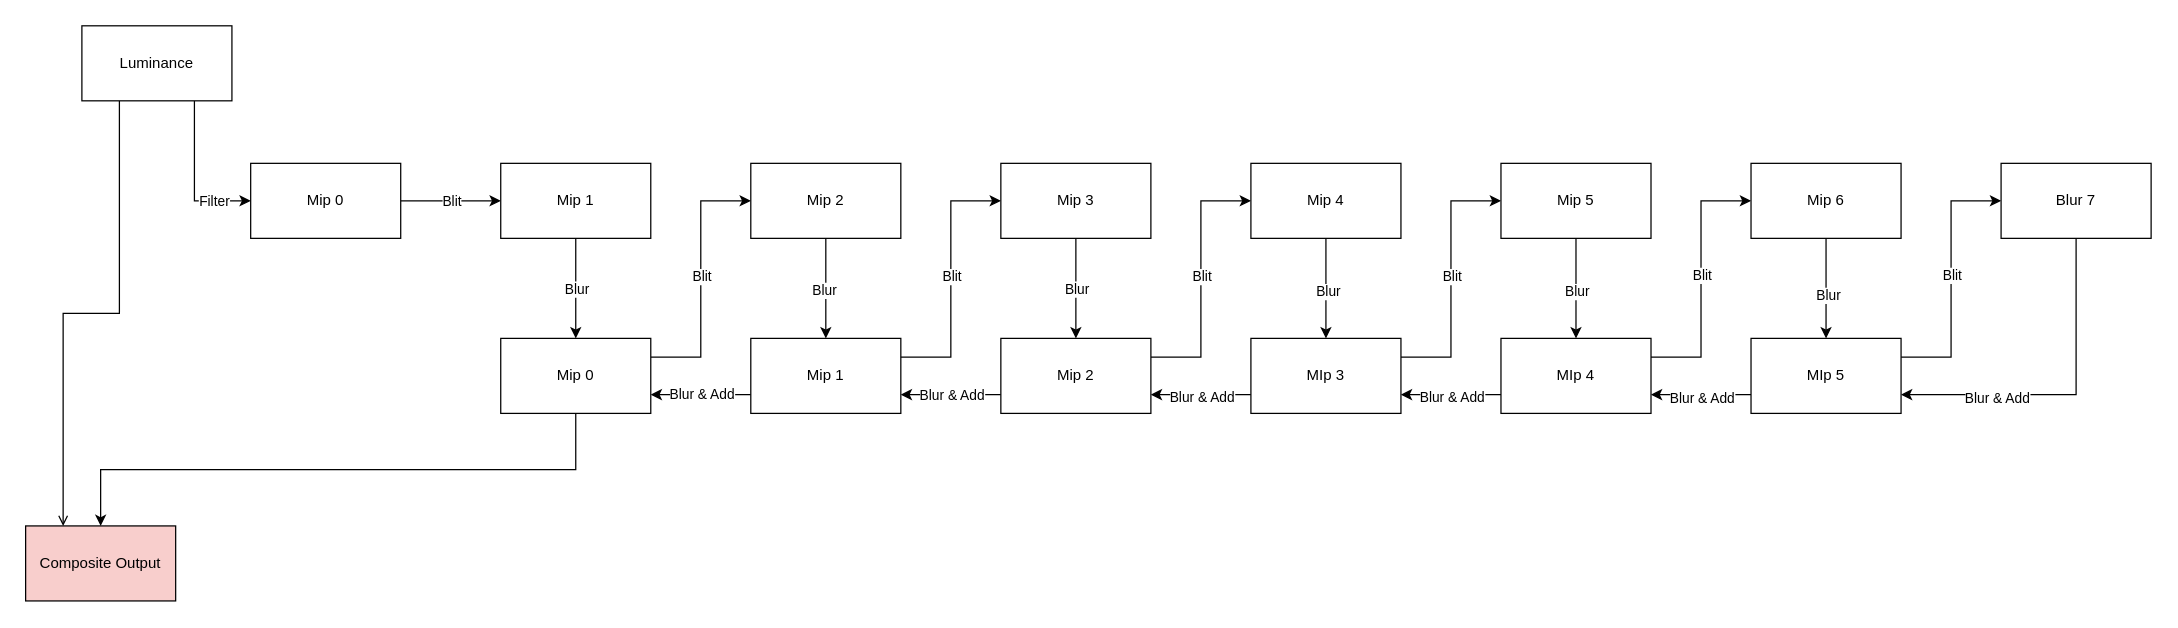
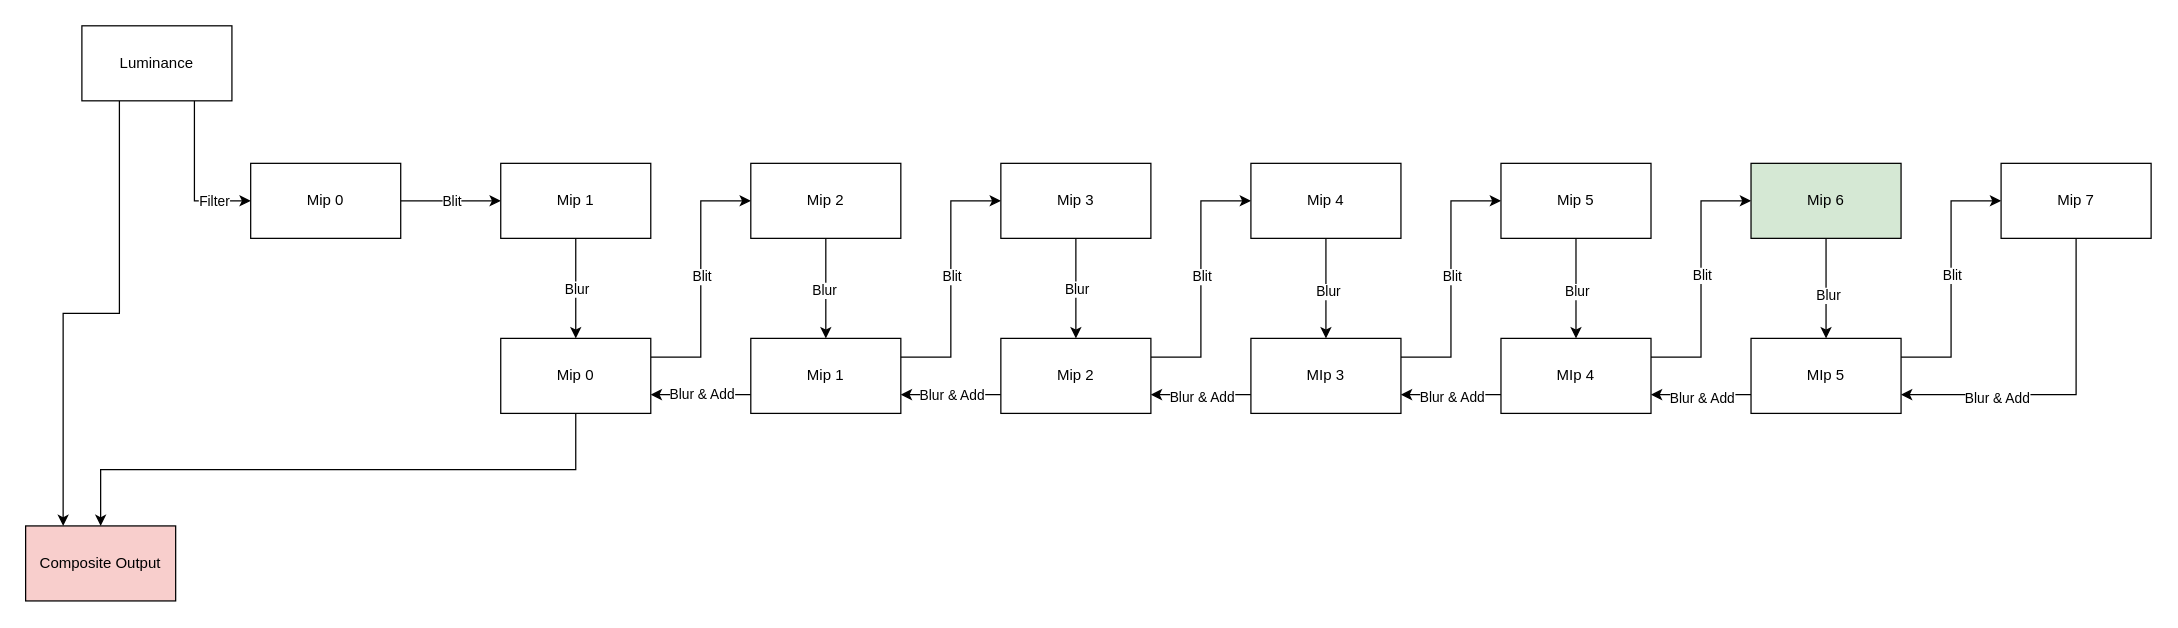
(1826, 201) -> (1826, 201)
(2076, 201) -> (2076, 201)
(63, 518) -> (63, 516)
